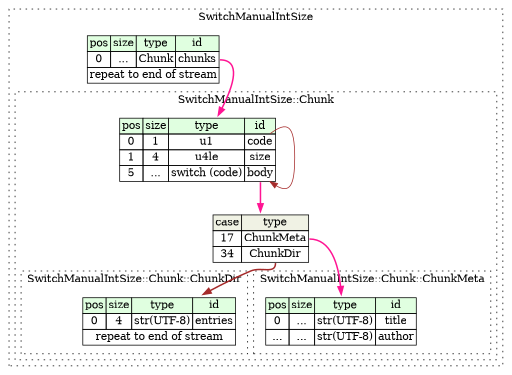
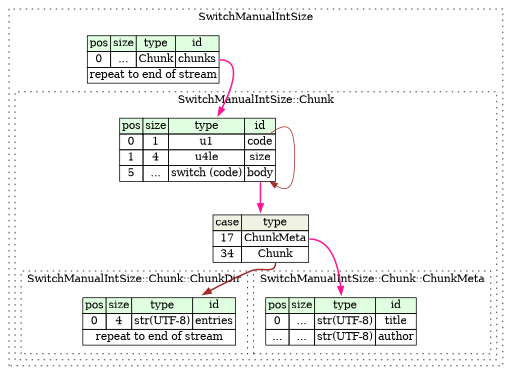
(275, 254) -> (275, 254)
